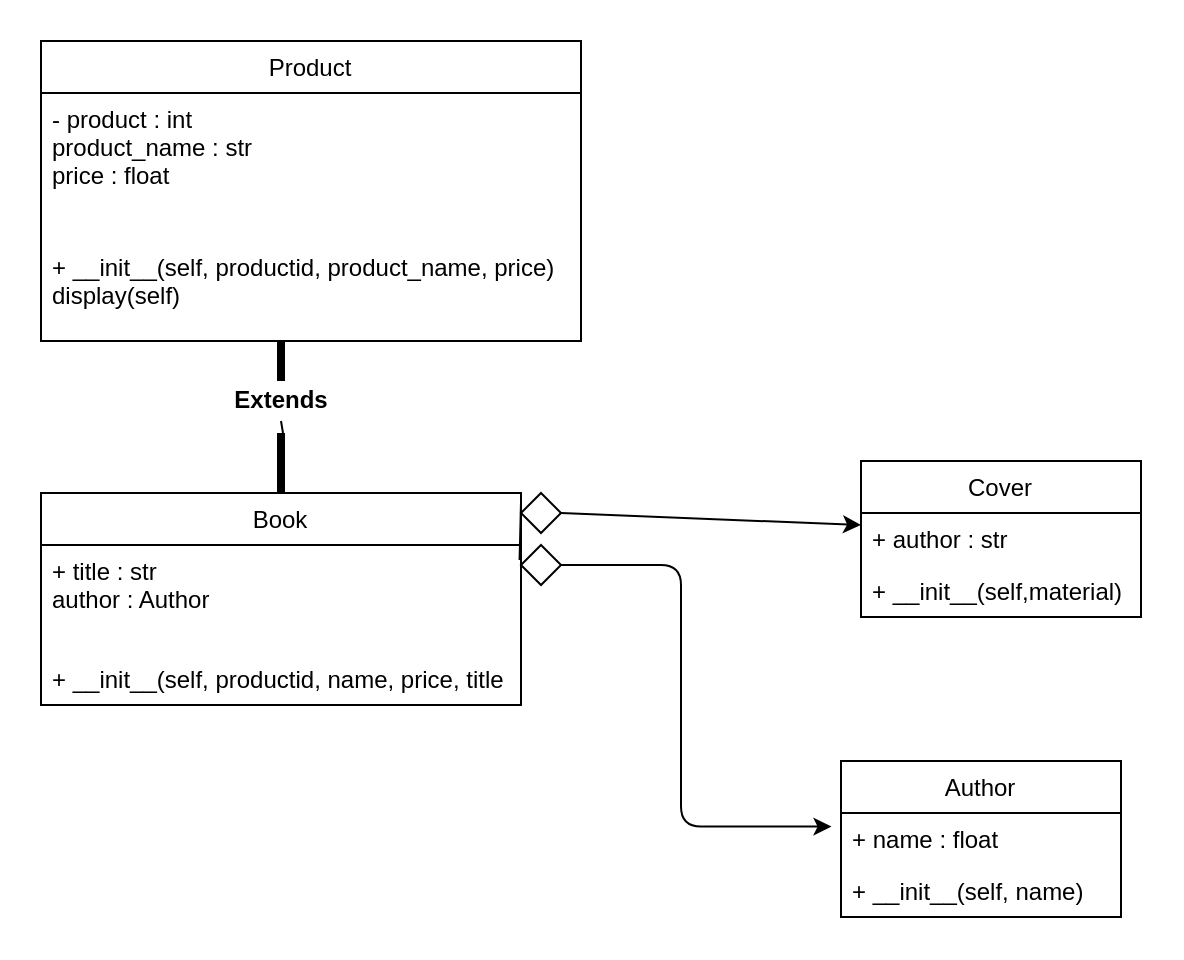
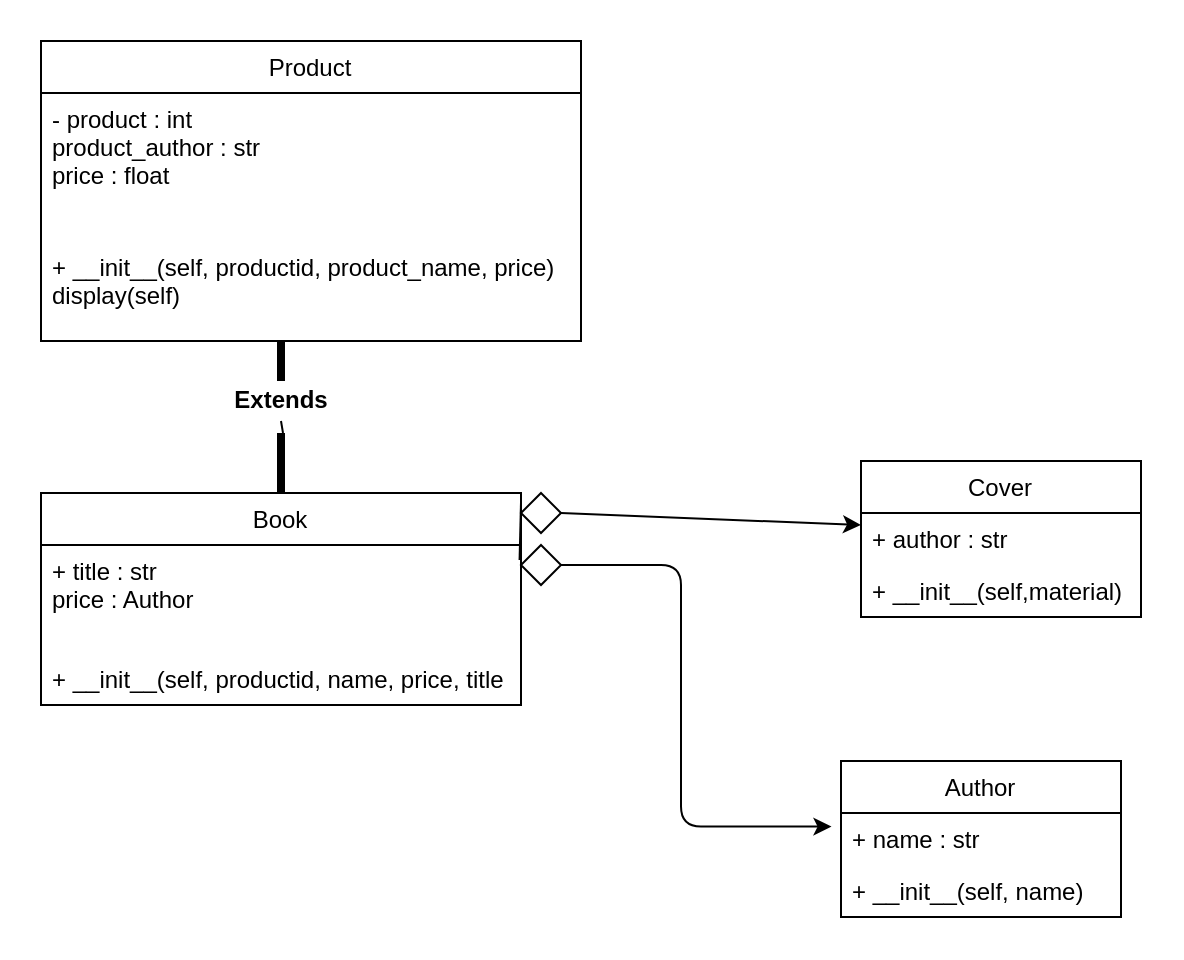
(137, 120) -> (137, 120)
(121, 572) -> (121, 572)
(930, 840) -> (920, 840)
